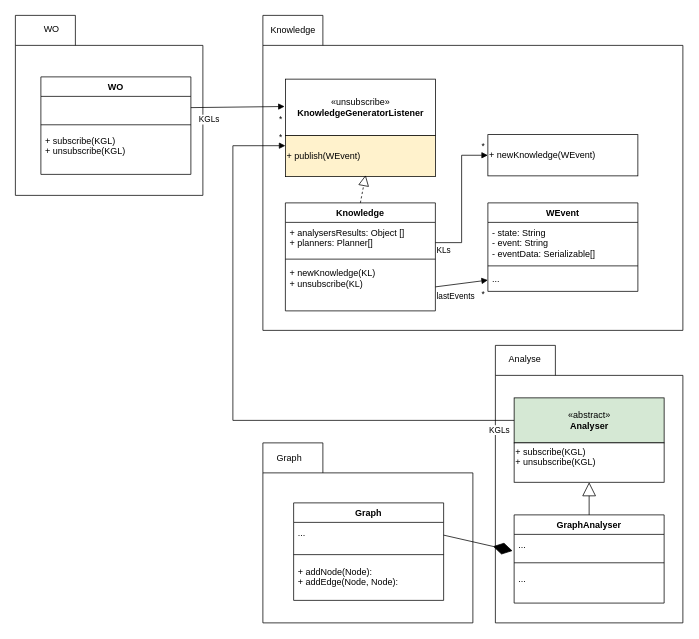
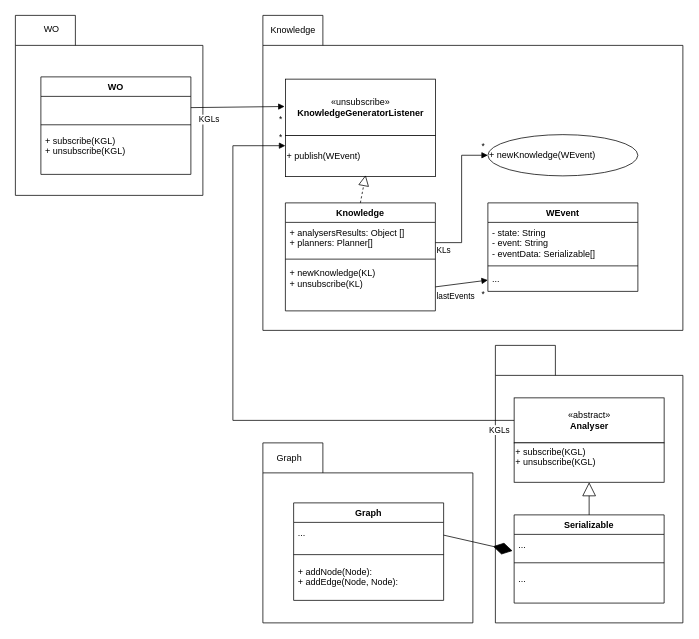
(563, 155) -> (563, 155)
(360, 156) -> (360, 156)
(525, 359) -> none
(589, 420) -> (589, 420)
(589, 525) -> (589, 525)
